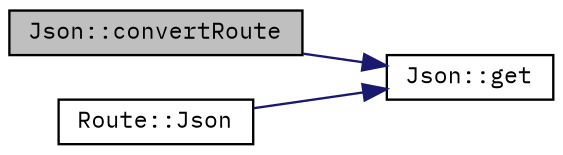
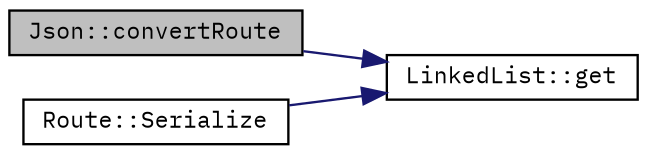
(470, 77) -> (512, 77)
(156, 122) -> (156, 122)
